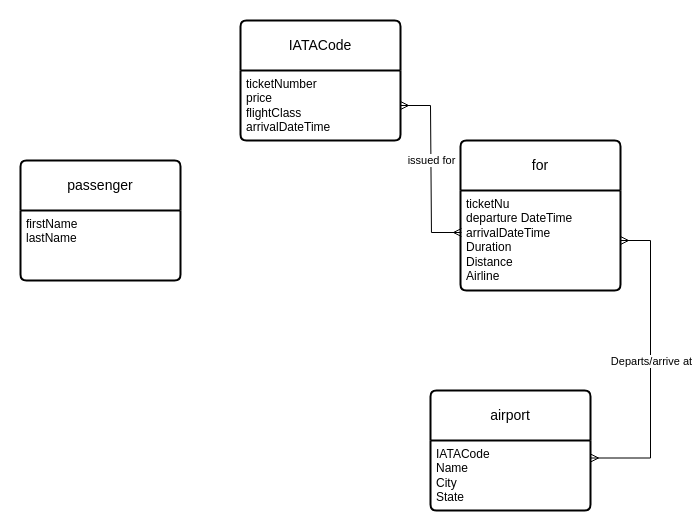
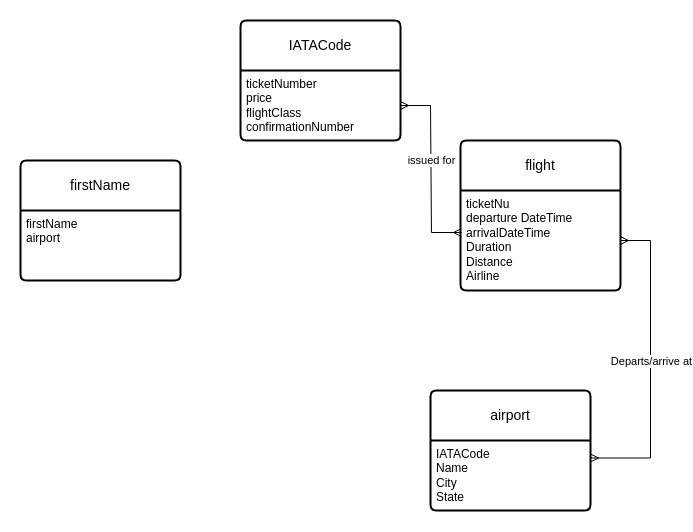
(292, 106) -> (304, 106)
(541, 166) -> (541, 166)
(101, 186) -> (101, 186)
(55, 232) -> (55, 232)
